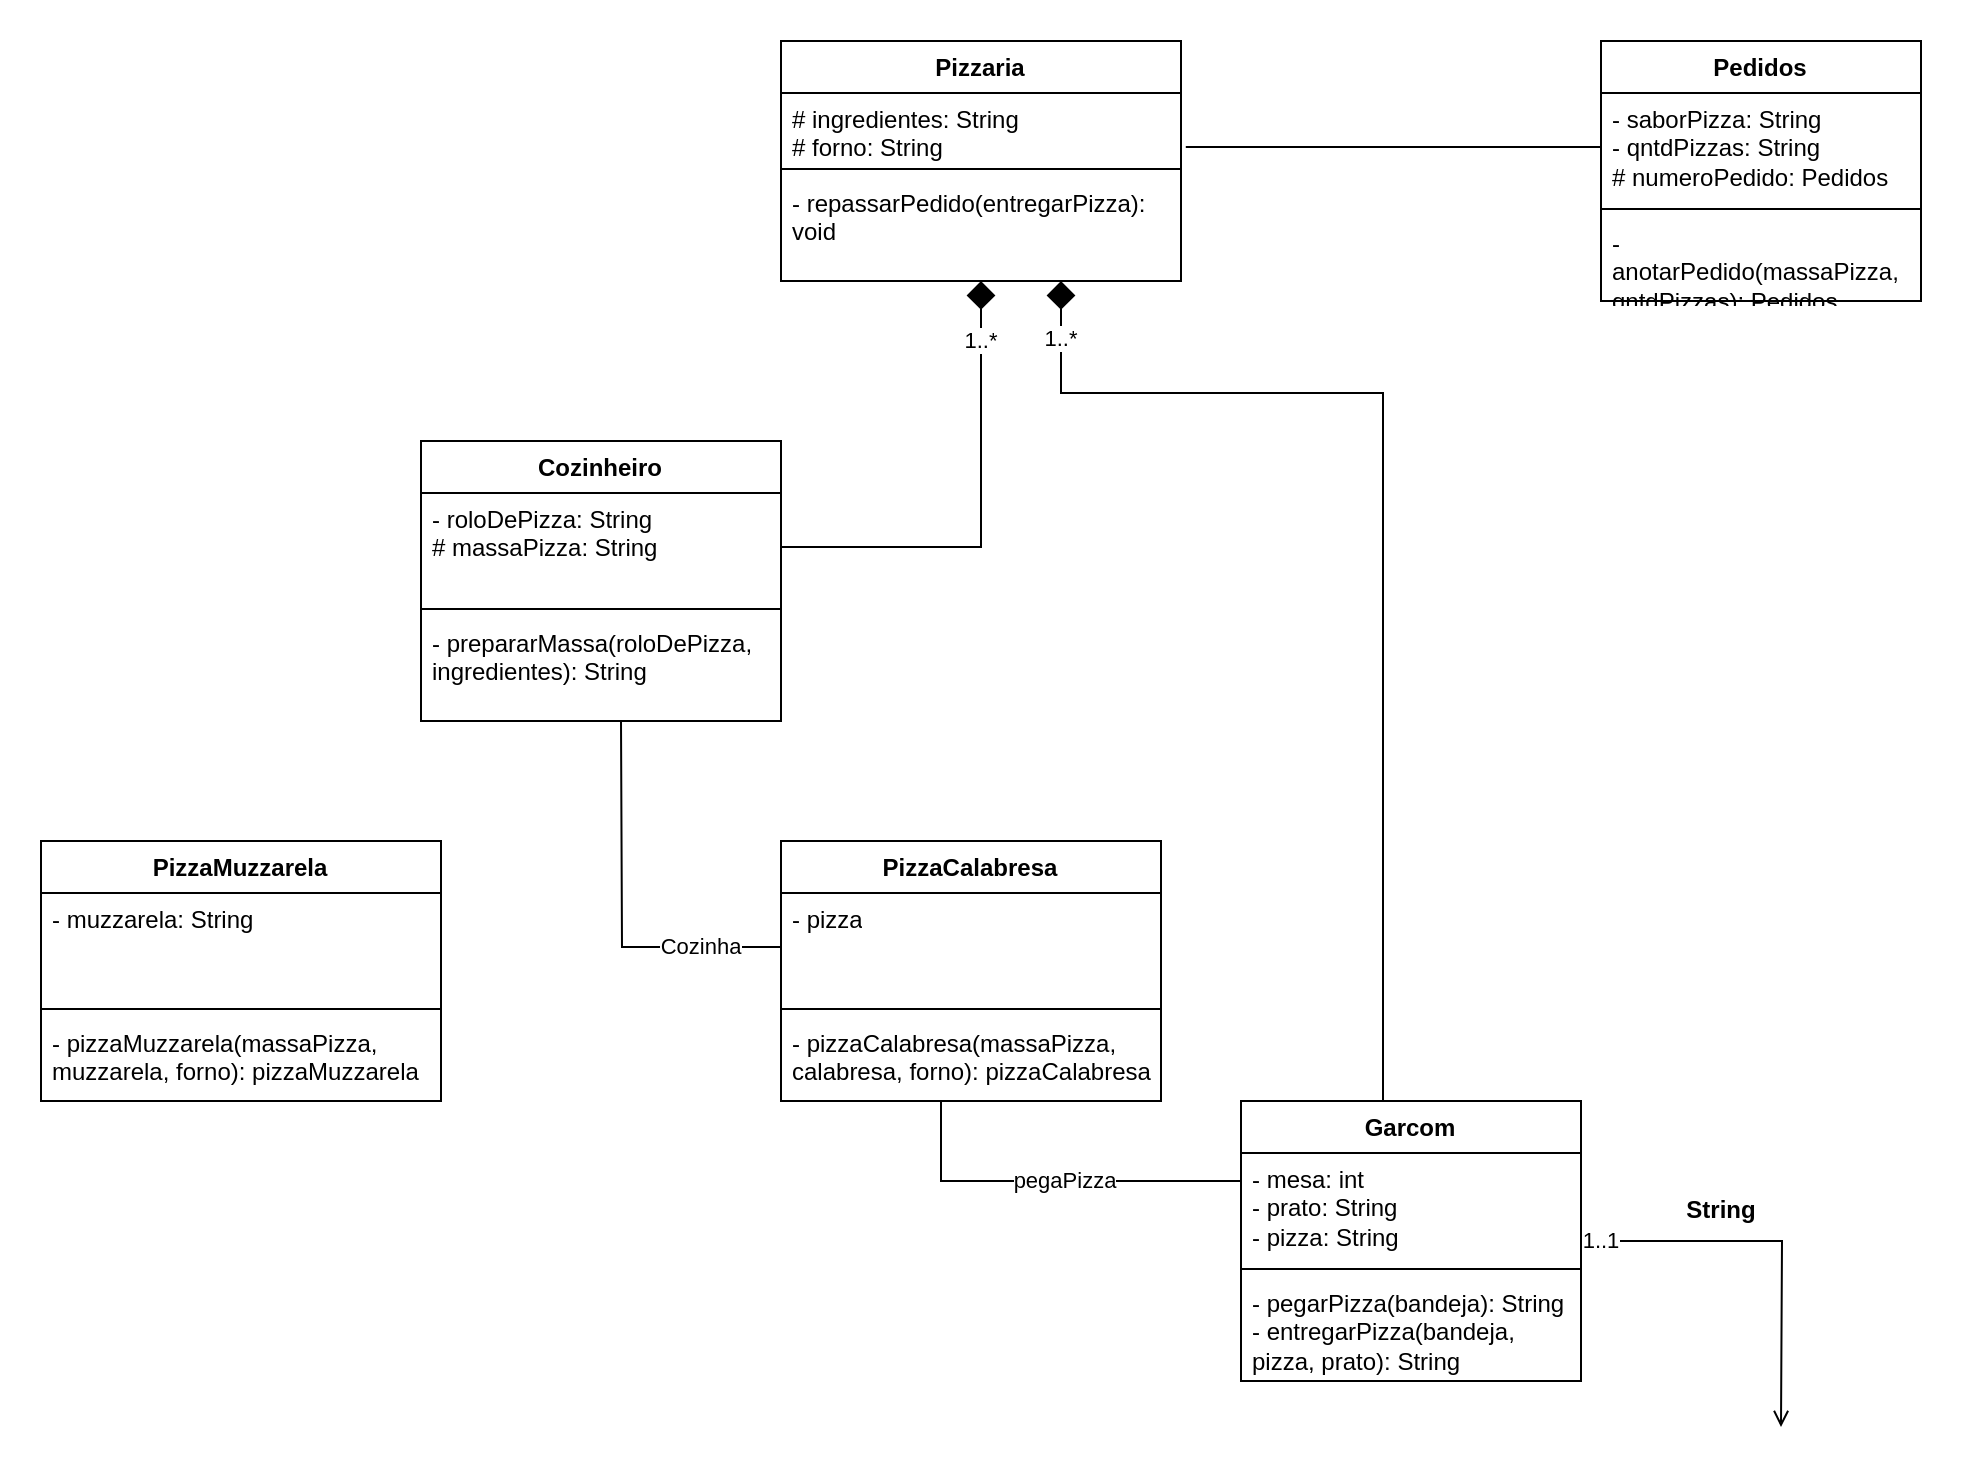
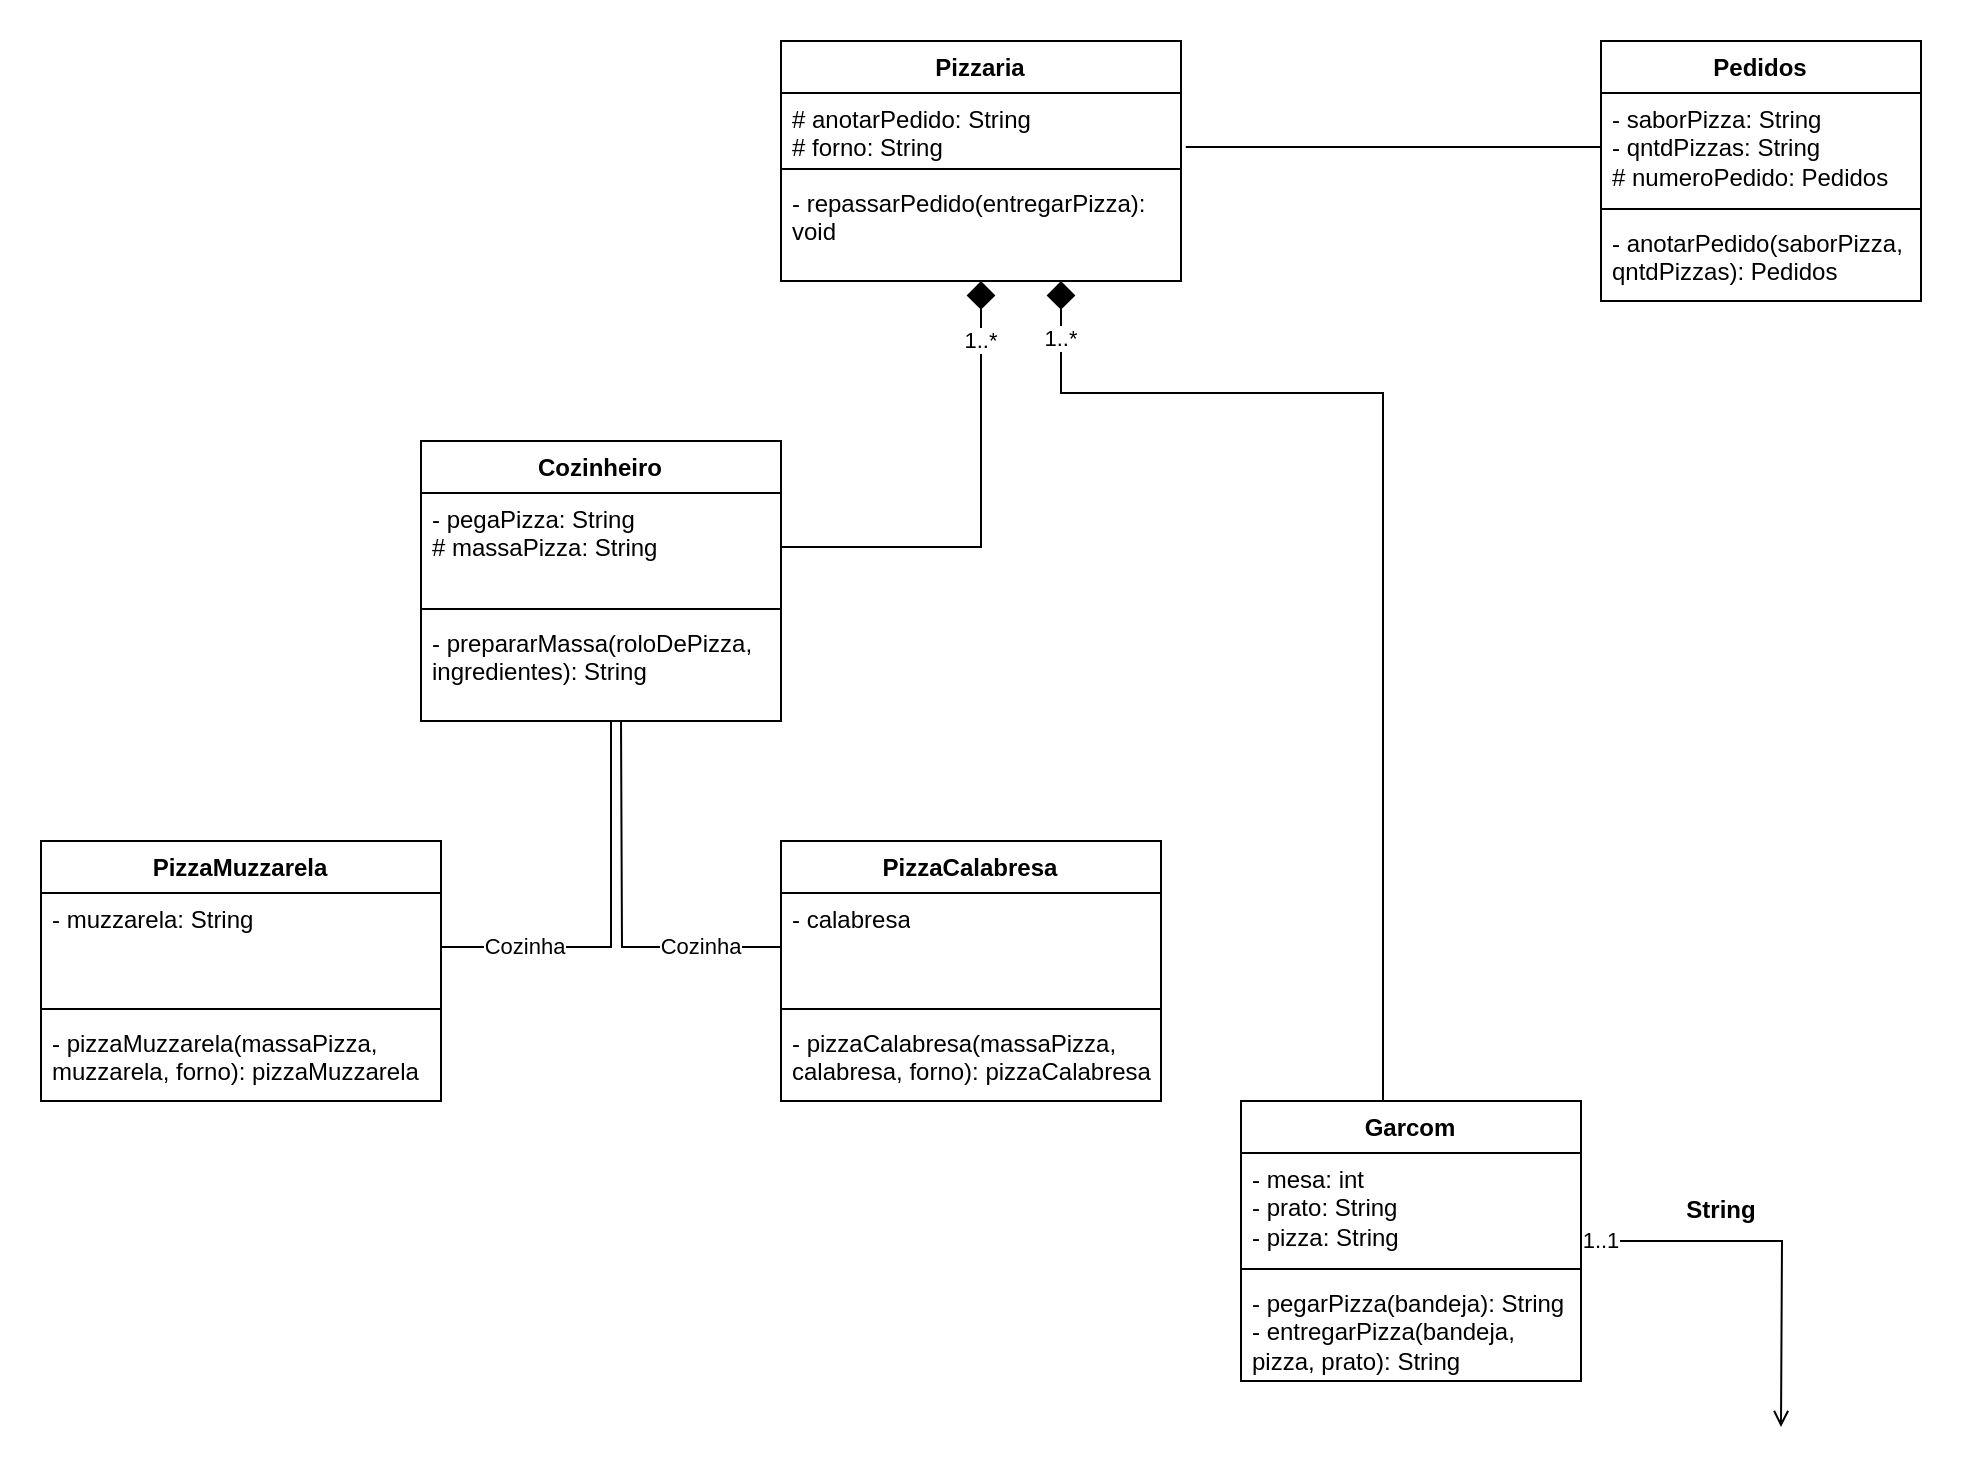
(922, 136) -> (925, 136)
(1763, 260) -> (1763, 260)
(555, 536) -> (552, 536)
none -> (611, 892)
(834, 921) -> (861, 921)
(1051, 1181) -> none
